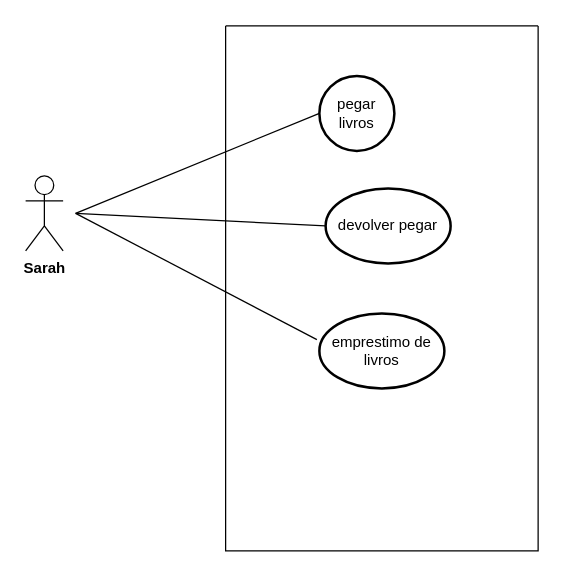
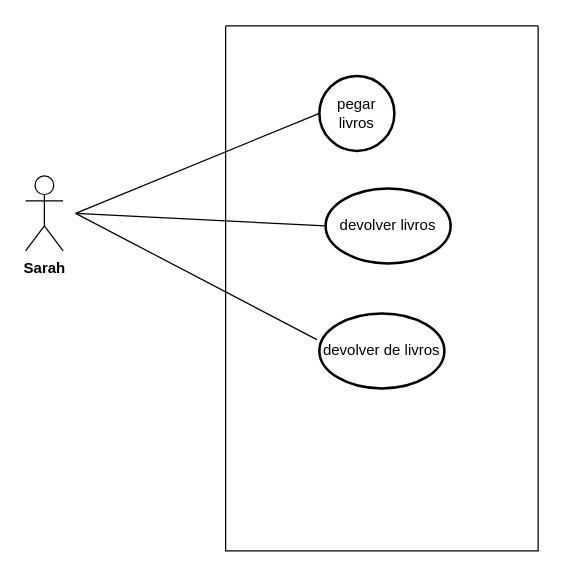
(388, 226) -> (388, 226)
(382, 351) -> (382, 351)
